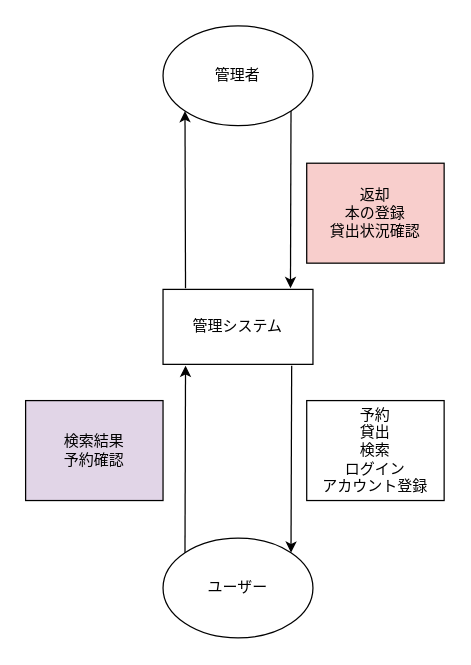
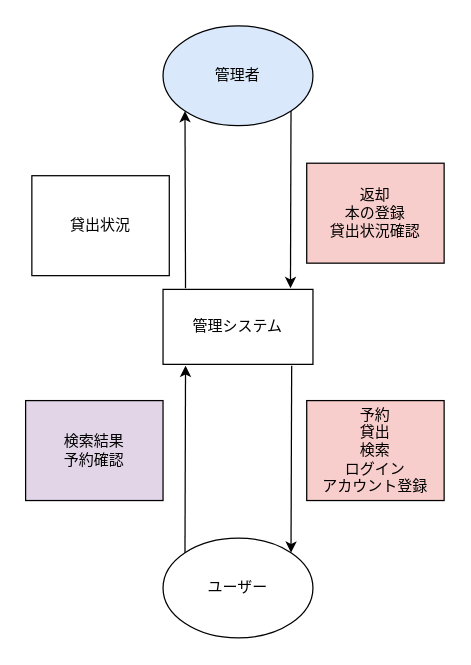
(238, 76) -> (238, 76)
none -> (101, 226)
(376, 451) -> (376, 451)
